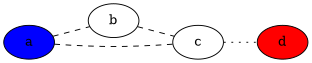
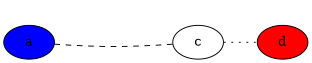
(114, 21) -> none
